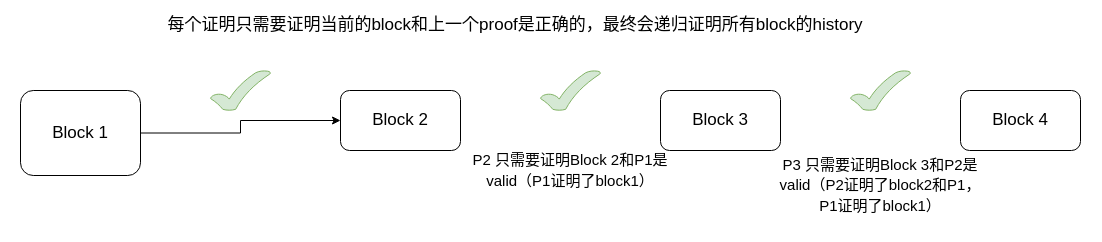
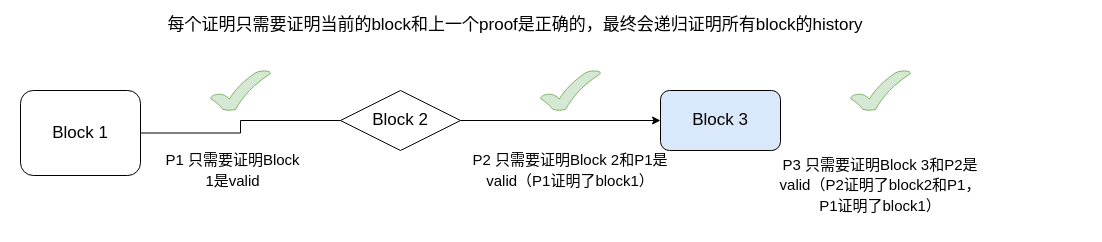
(332, 121) -> (336, 121)
(401, 121) -> (401, 121)
none -> (557, 121)
(721, 121) -> (721, 121)
(1021, 121) -> none
none -> (233, 171)
